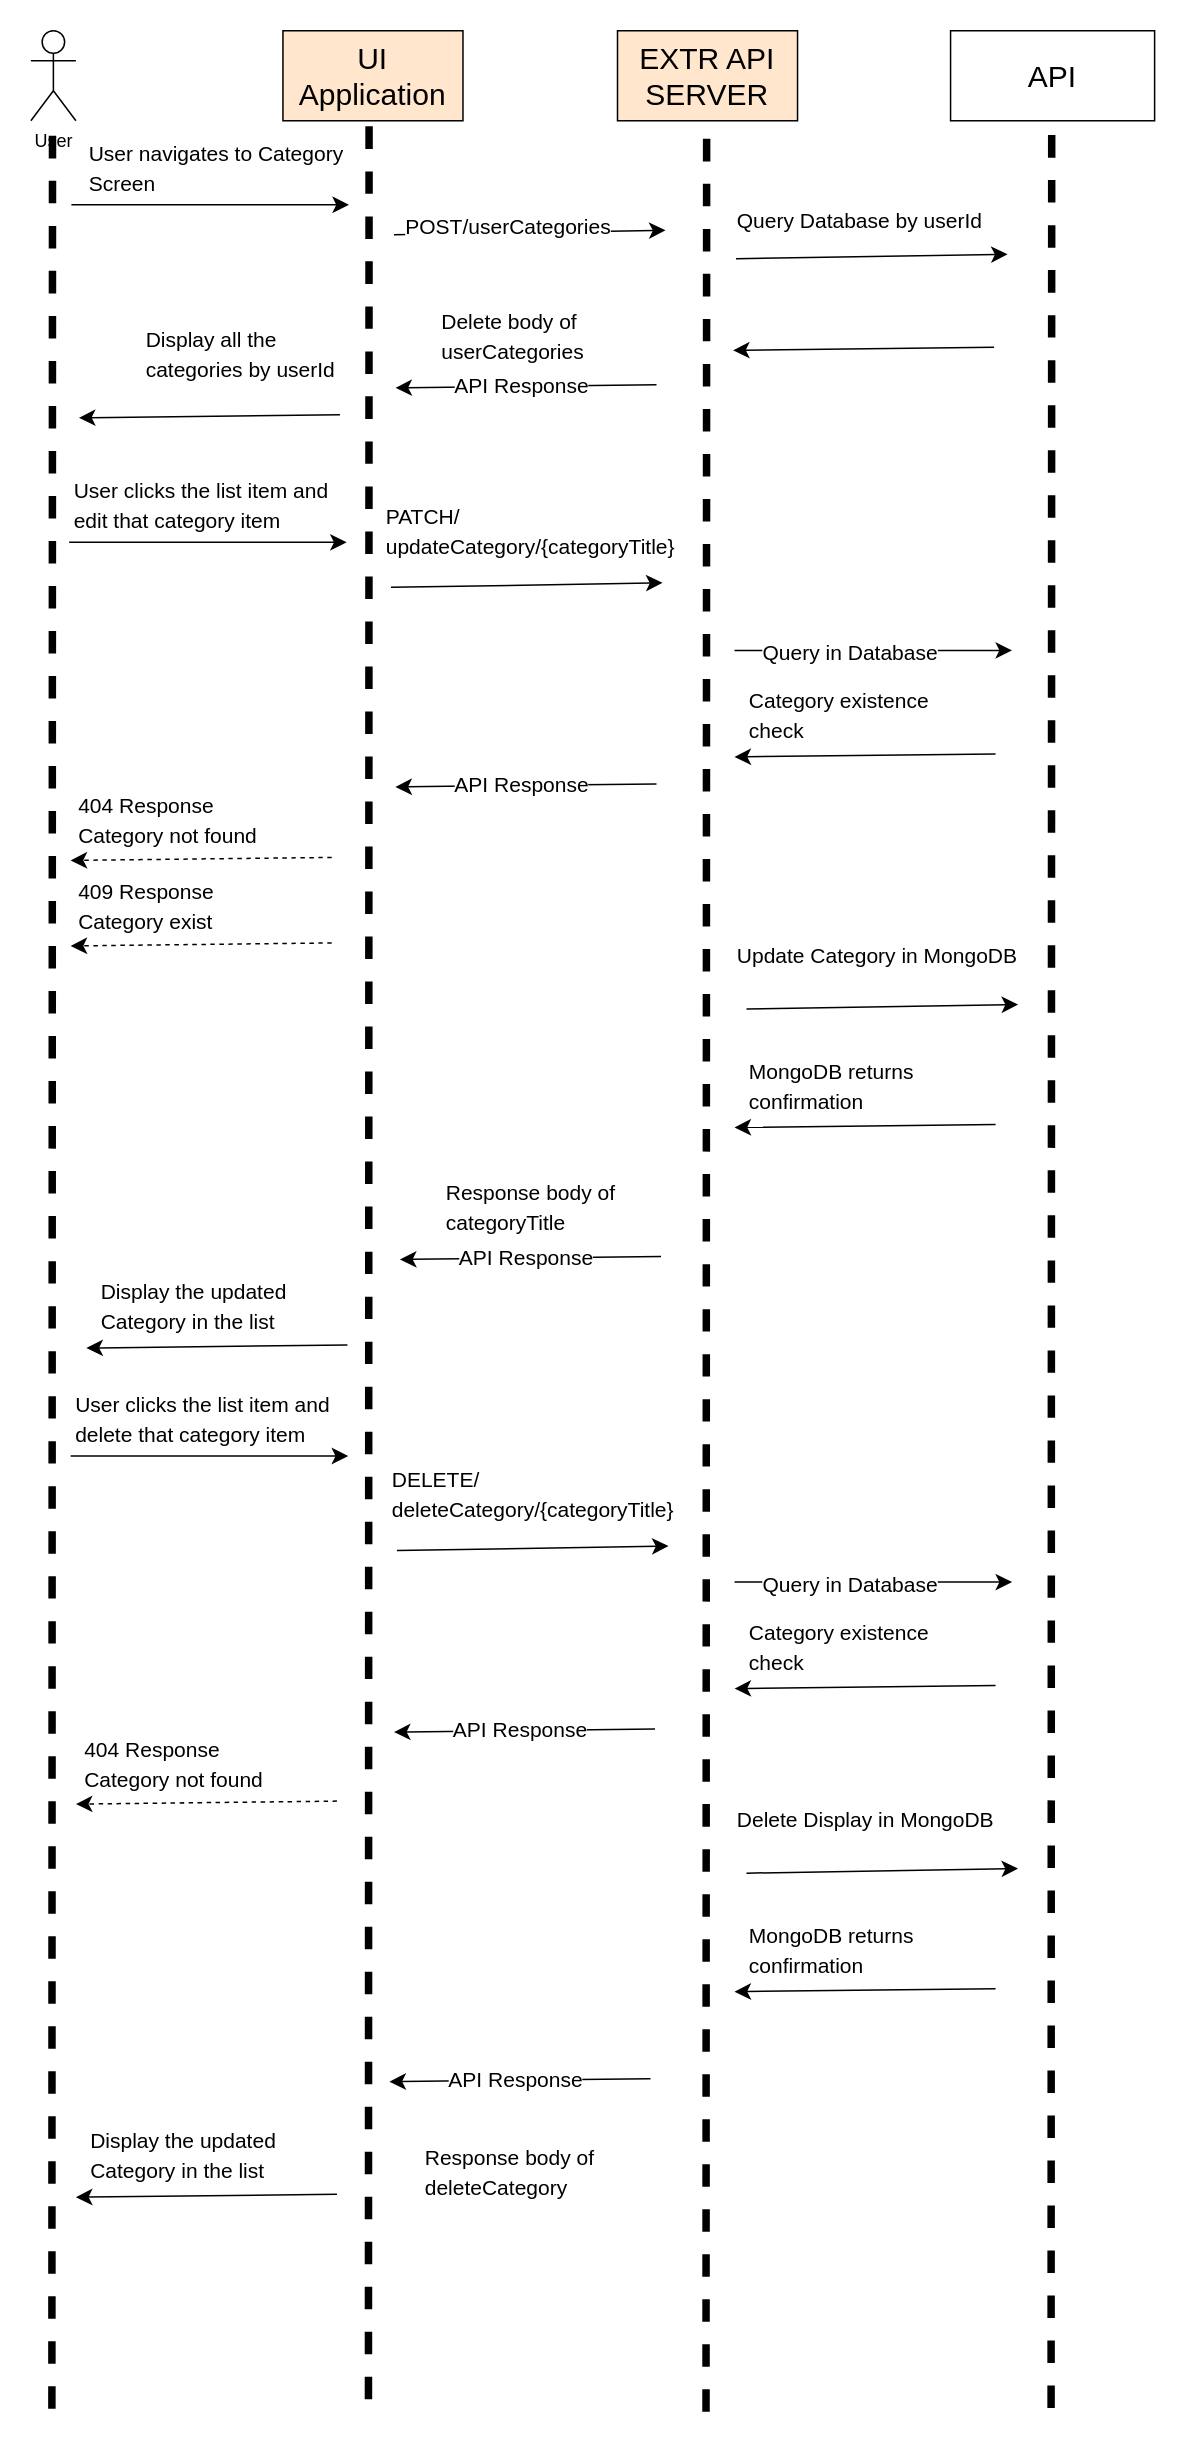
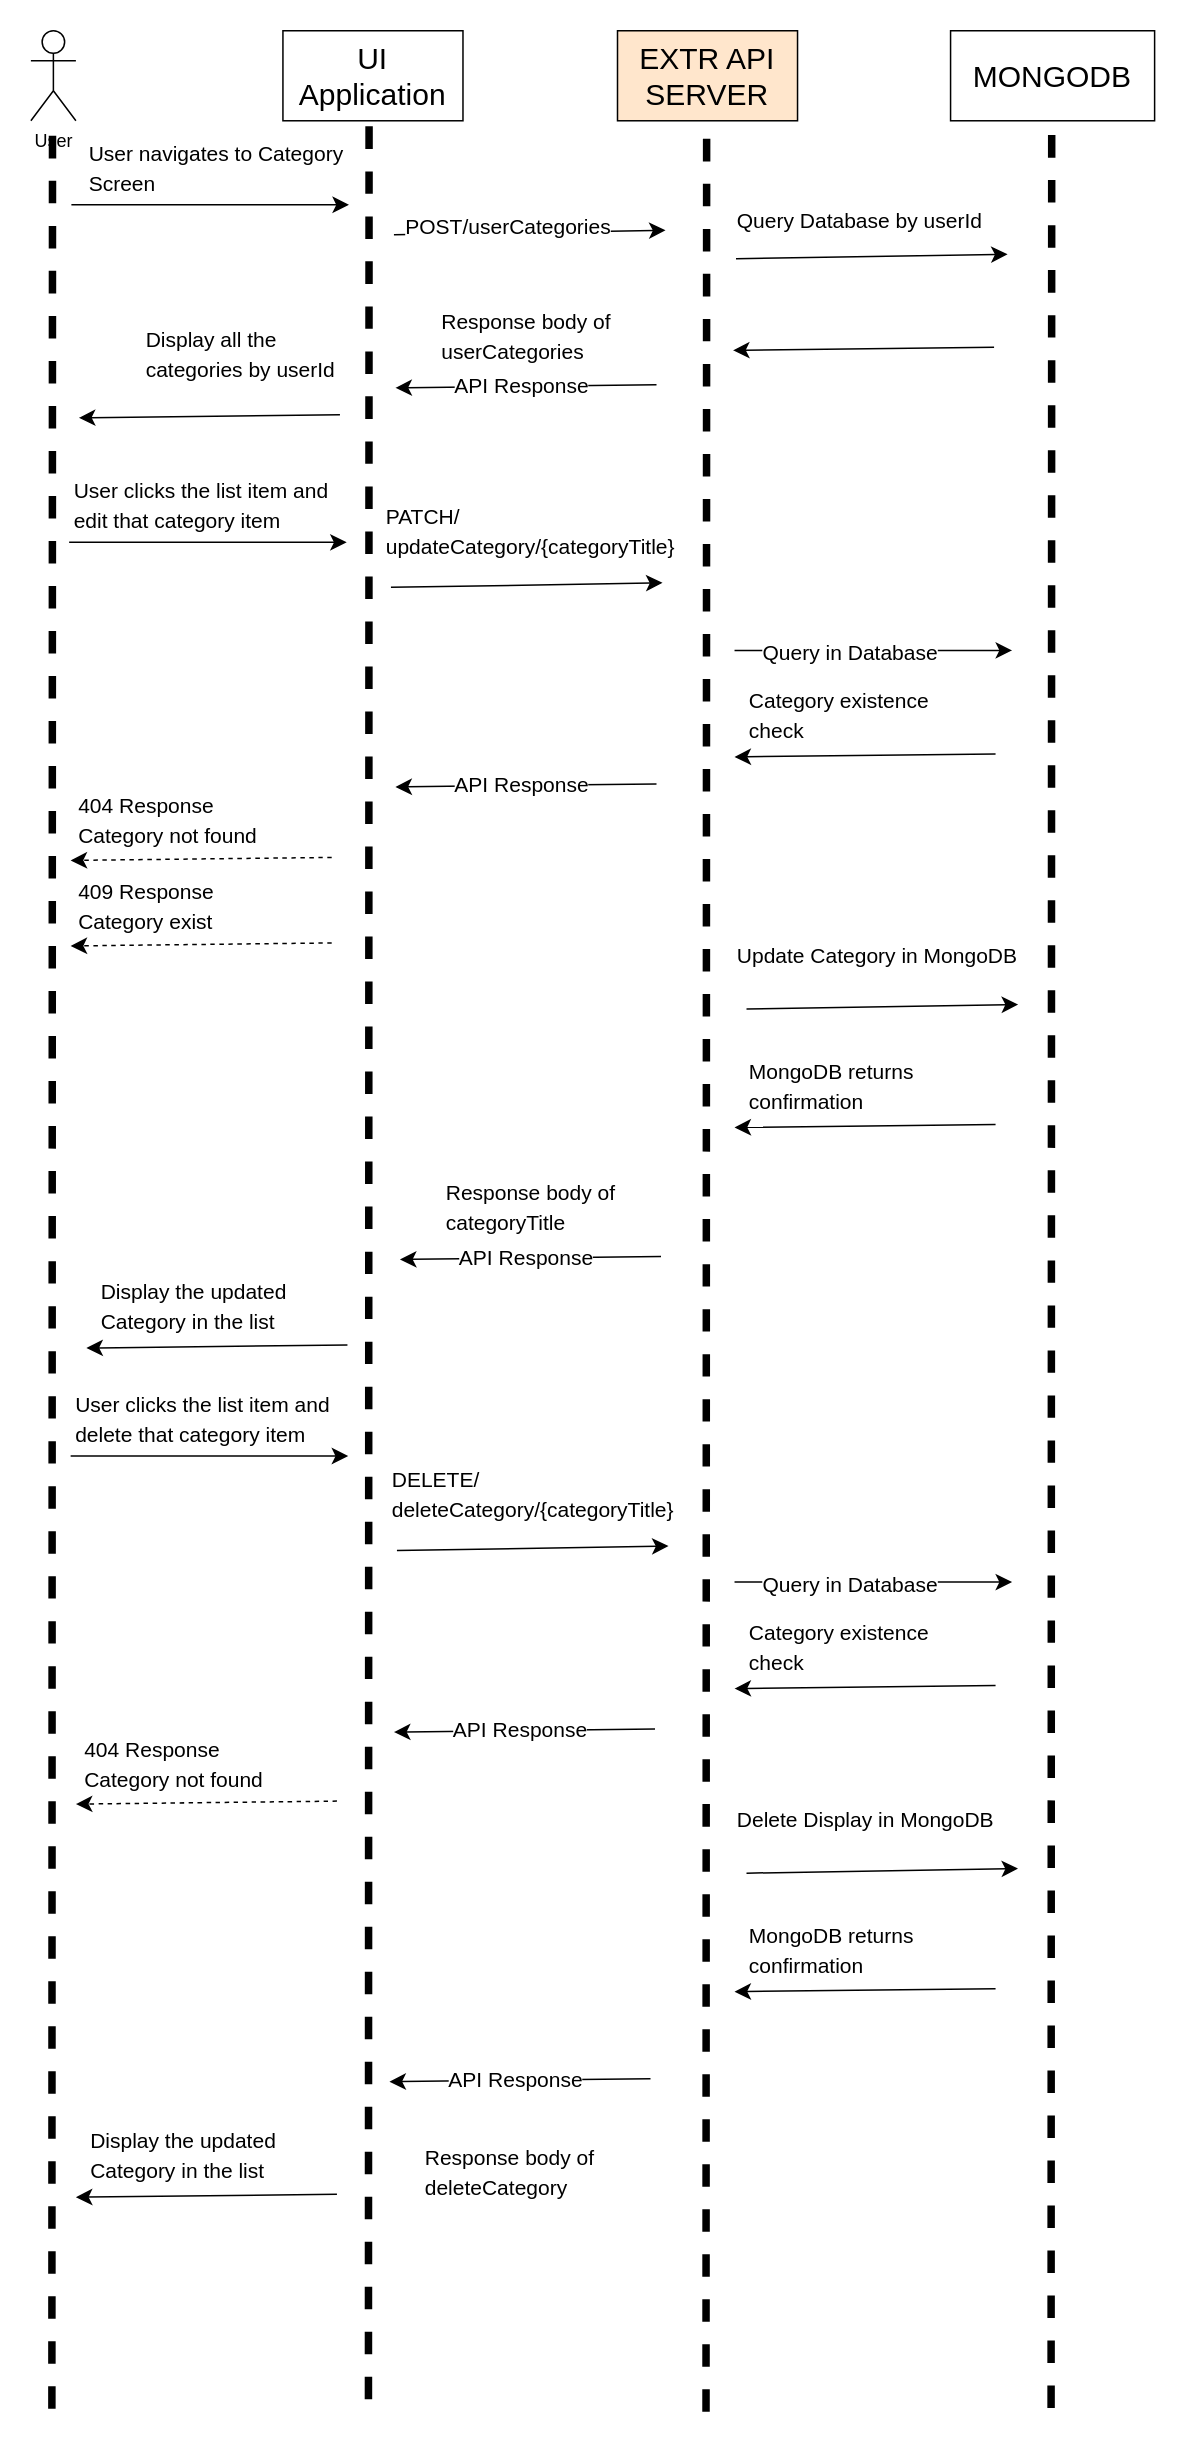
(373, 76) -> (373, 76)
(1052, 76) -> (1052, 76)
(541, 335) -> (541, 335)
